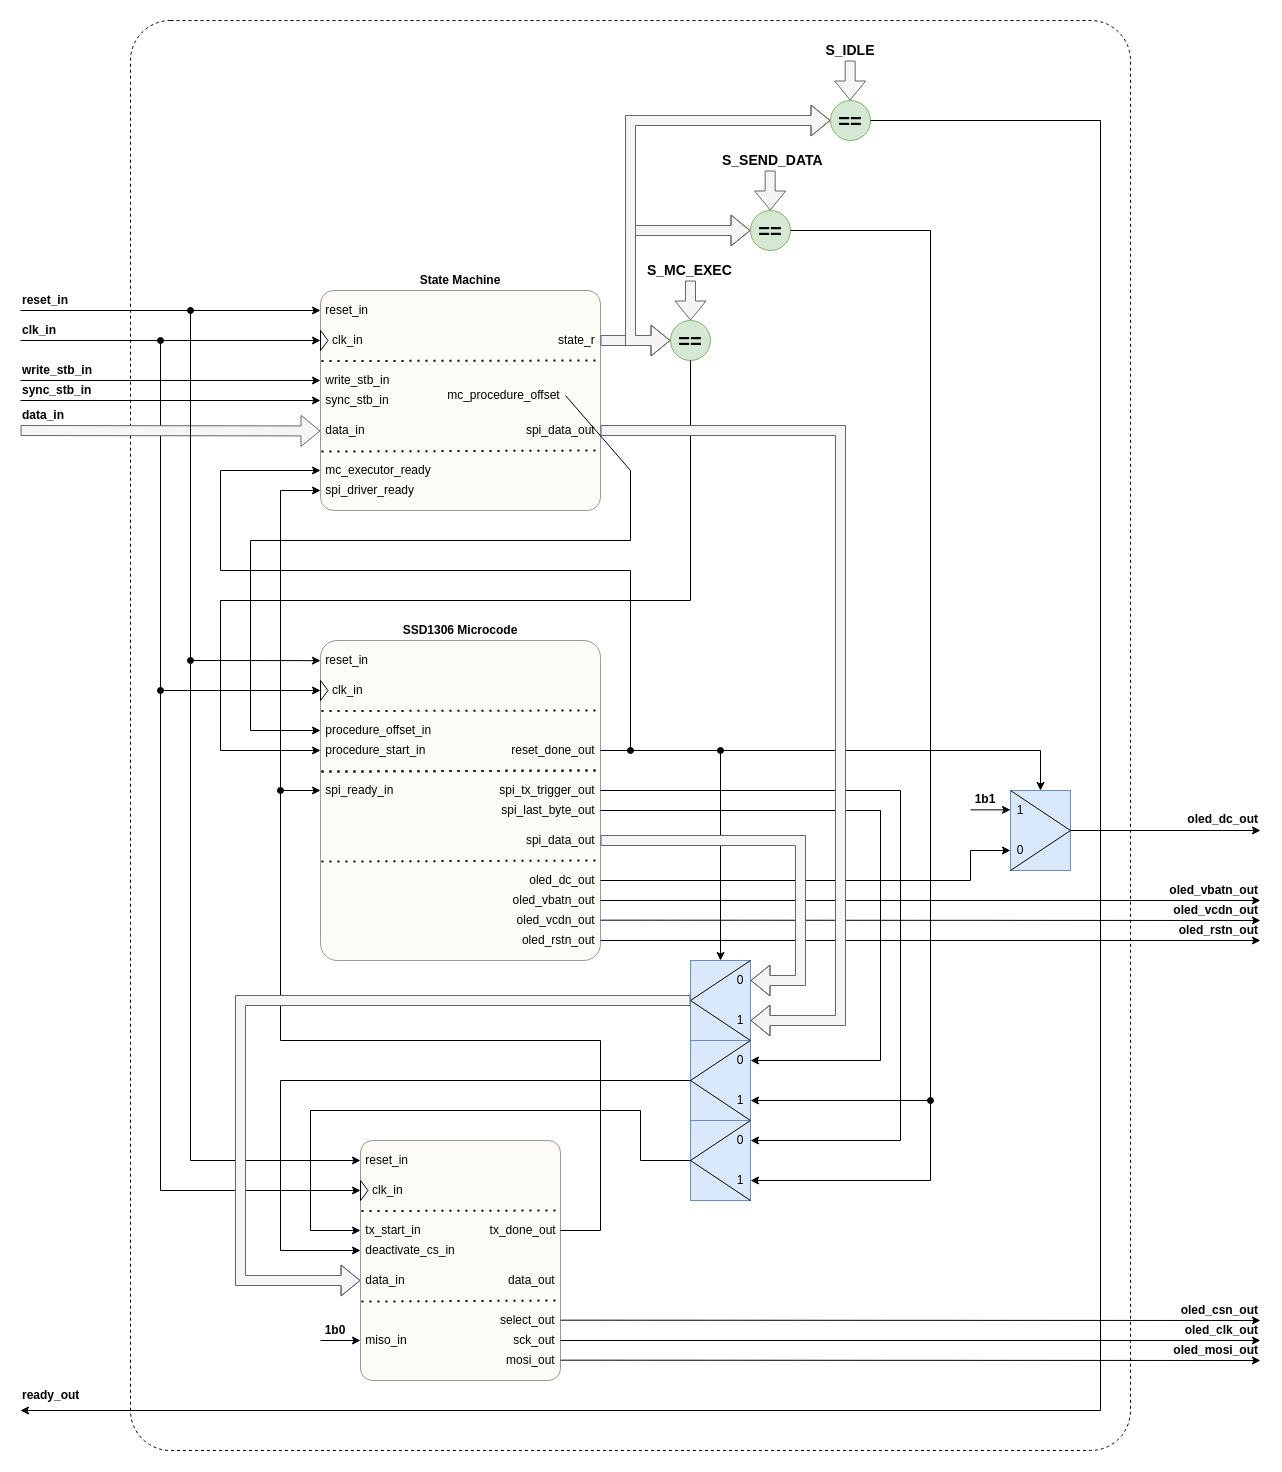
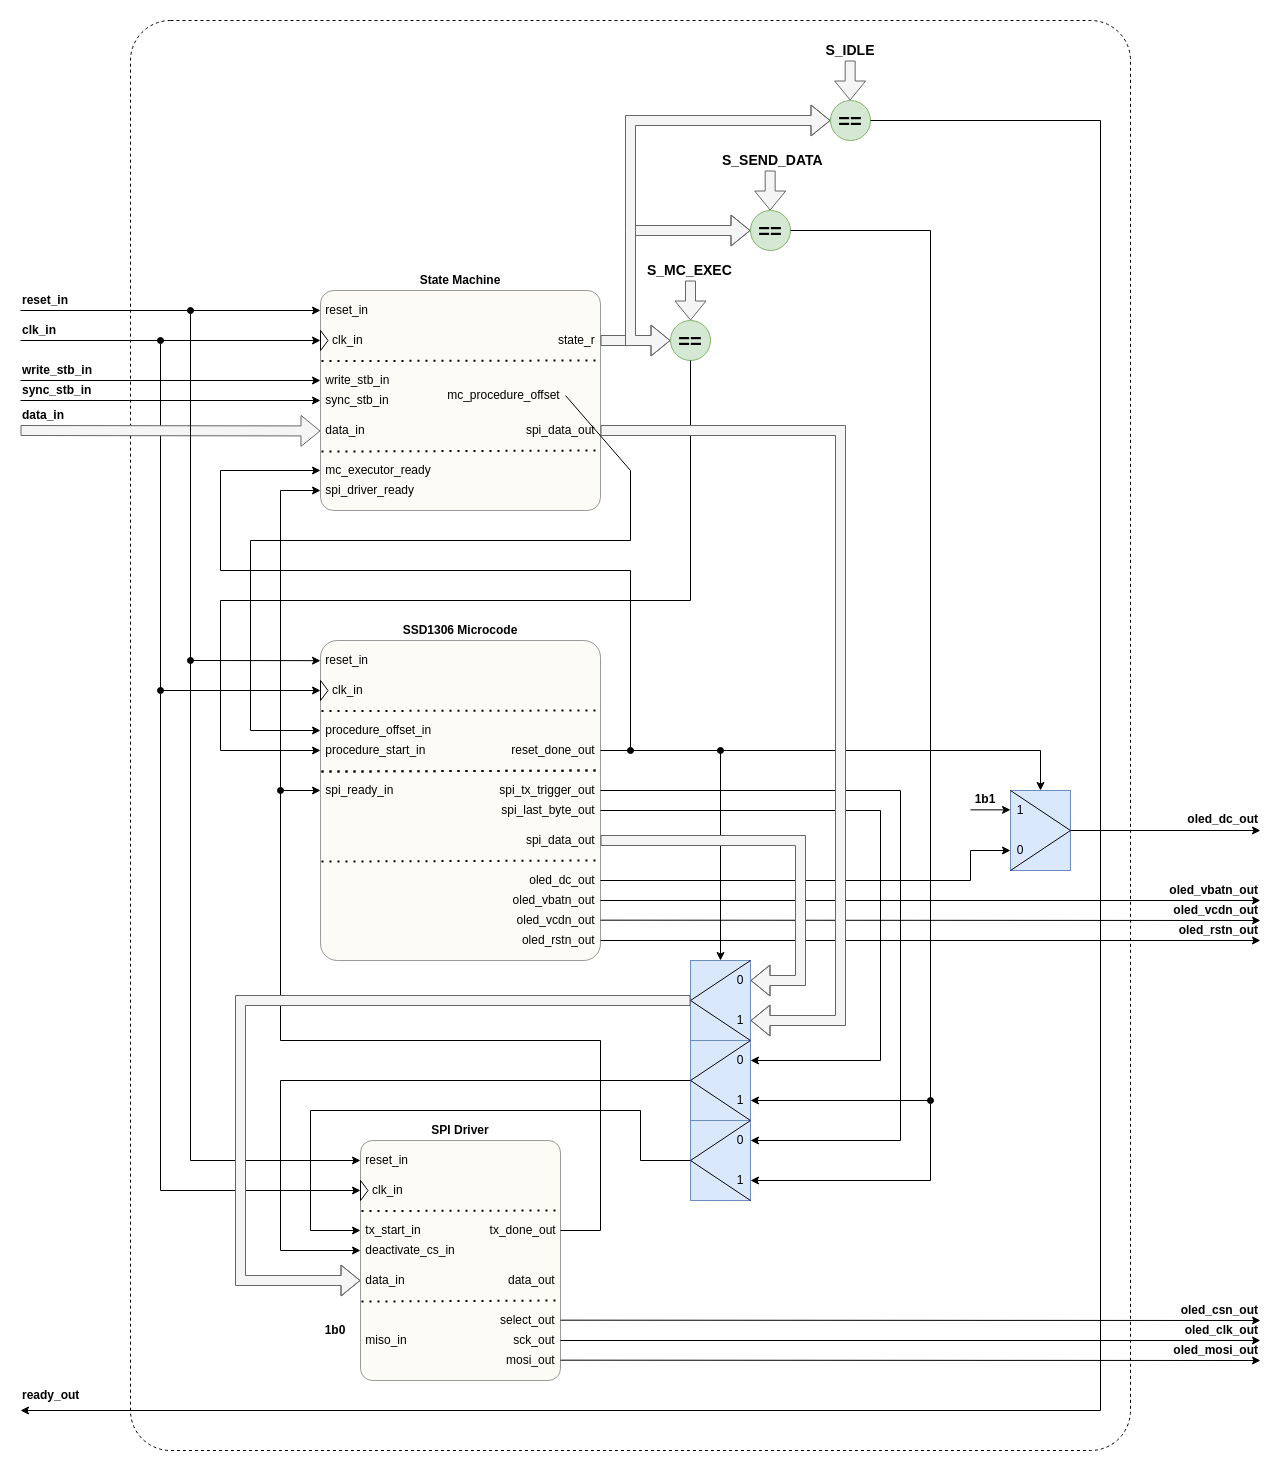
none -> (461, 1131)
(337, 1341) -> none
